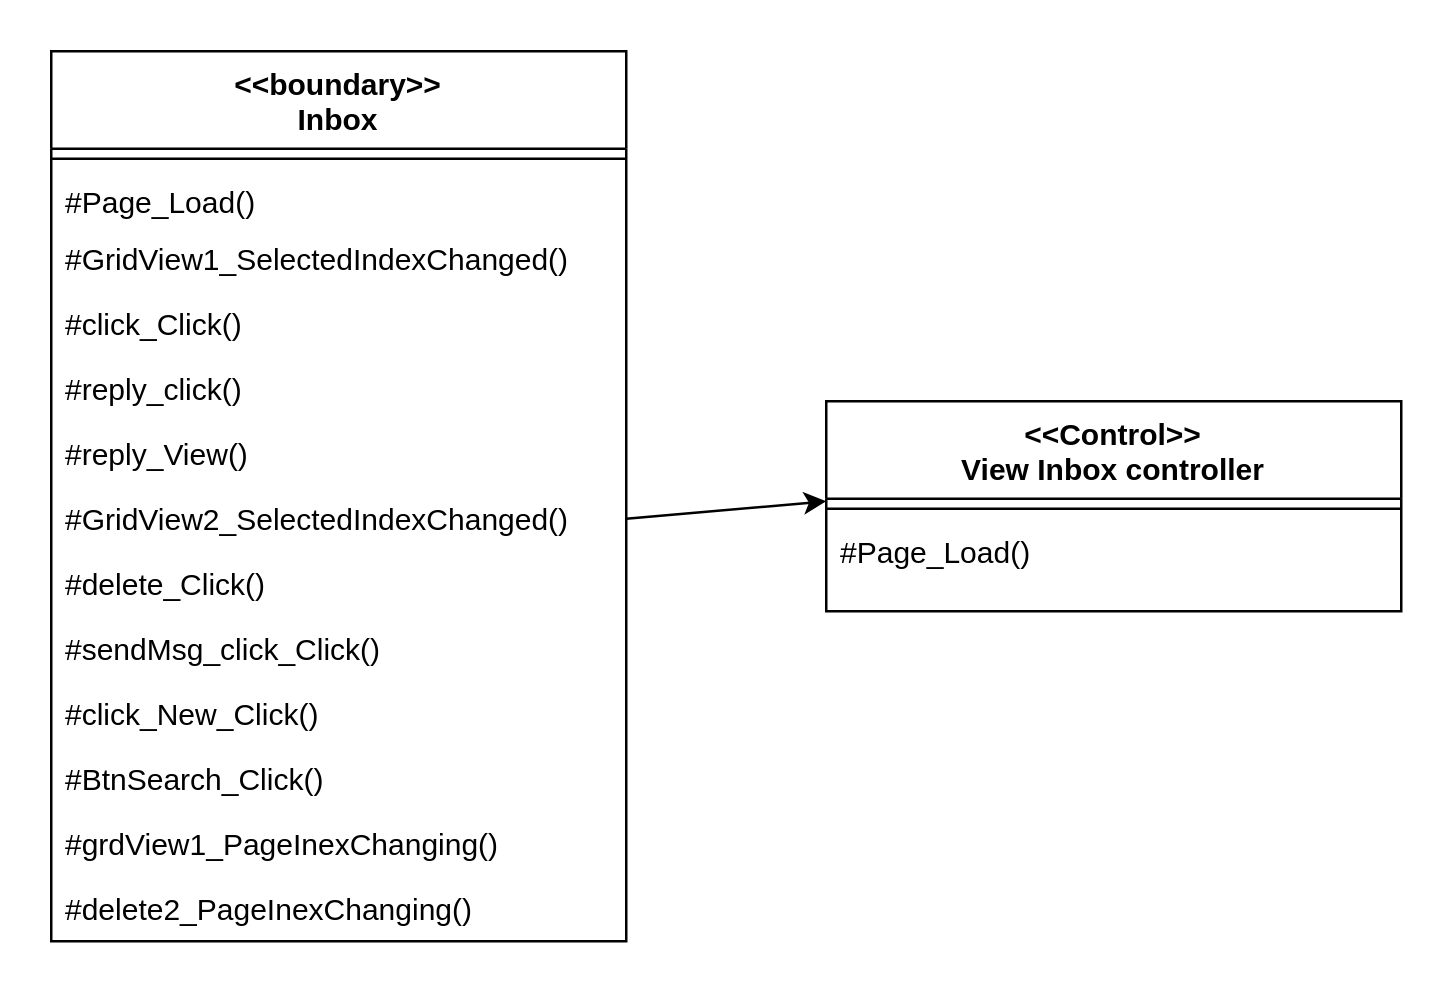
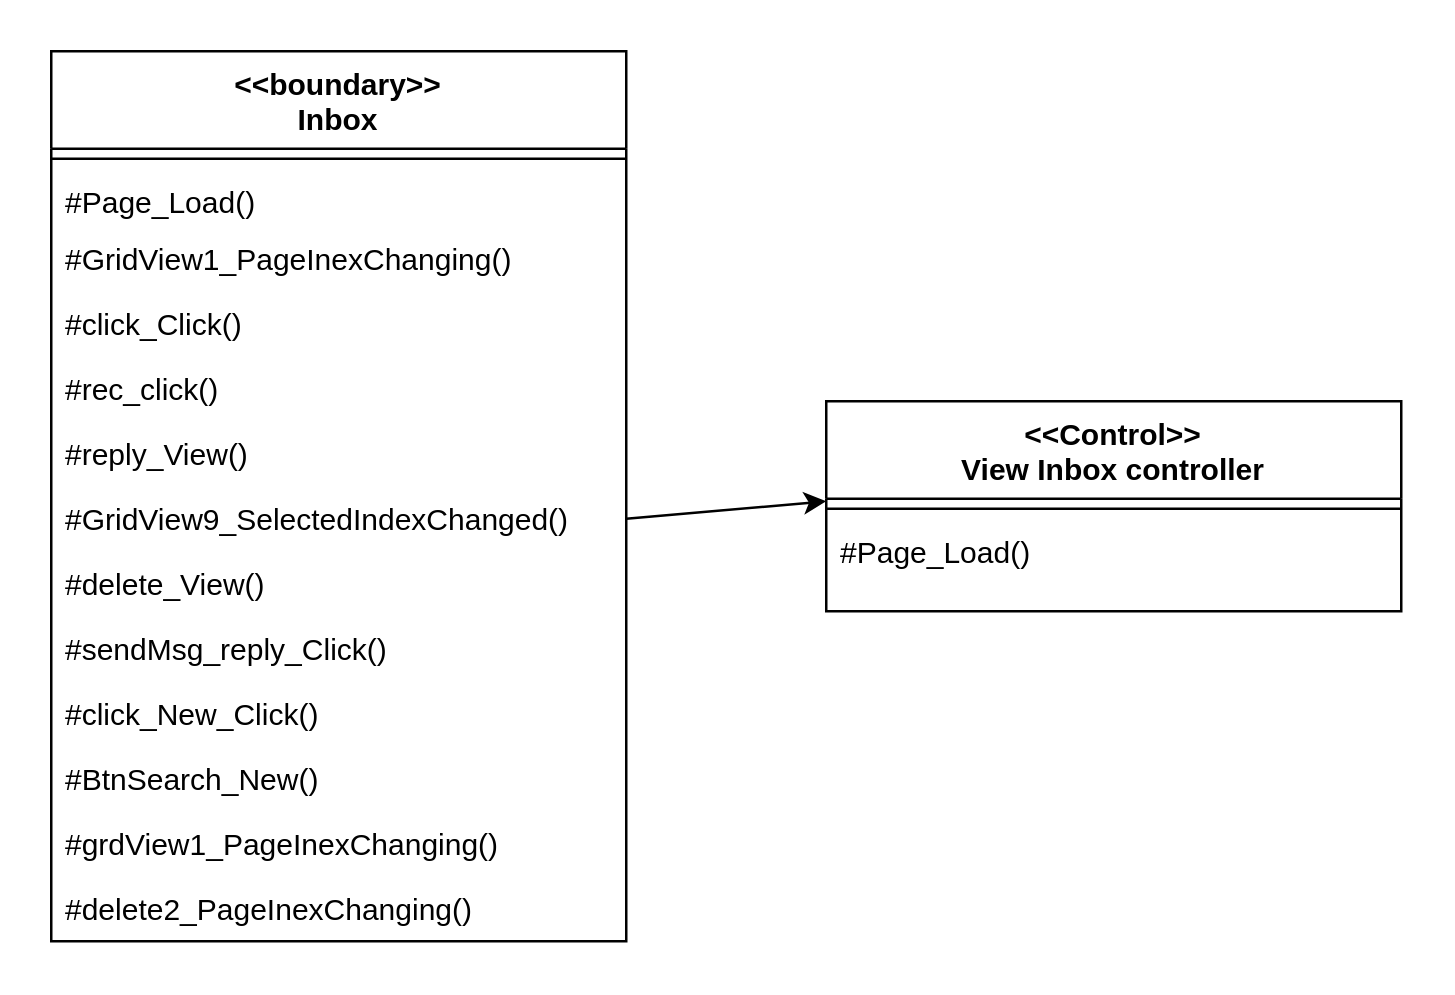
(331, 260) -> (297, 260)
(171, 390) -> (158, 390)
(331, 520) -> (331, 520)
(179, 585) -> (175, 585)
(234, 650) -> (238, 650)
(208, 780) -> (199, 780)
